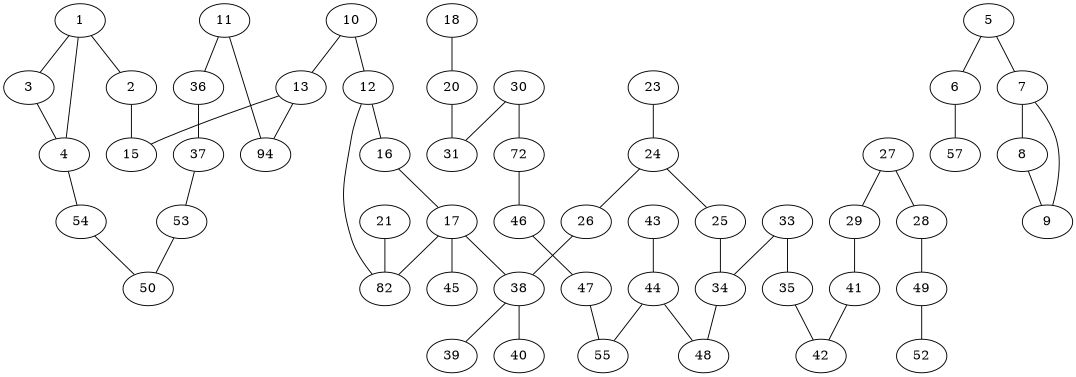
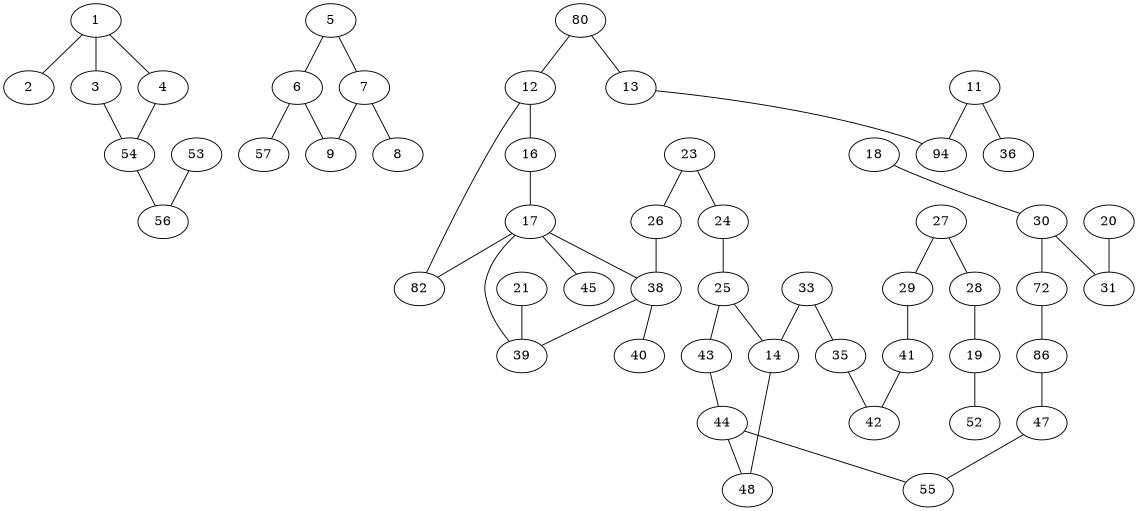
(351, 21) -> (581, 21)
(452, 54) -> (956, 191)
(47, 121) -> (113, 121)
(131, 155) -> none
(199, 155) -> none
(620, 188) -> (673, 188)
(1035, 188) -> (314, 121)
(519, 222) -> (1042, 356)
(385, 255) -> (522, 323)
none -> (485, 287)
(148, 289) -> (163, 222)
(720, 289) -> (774, 356)
(922, 289) -> (975, 356)
none -> (715, 323)
